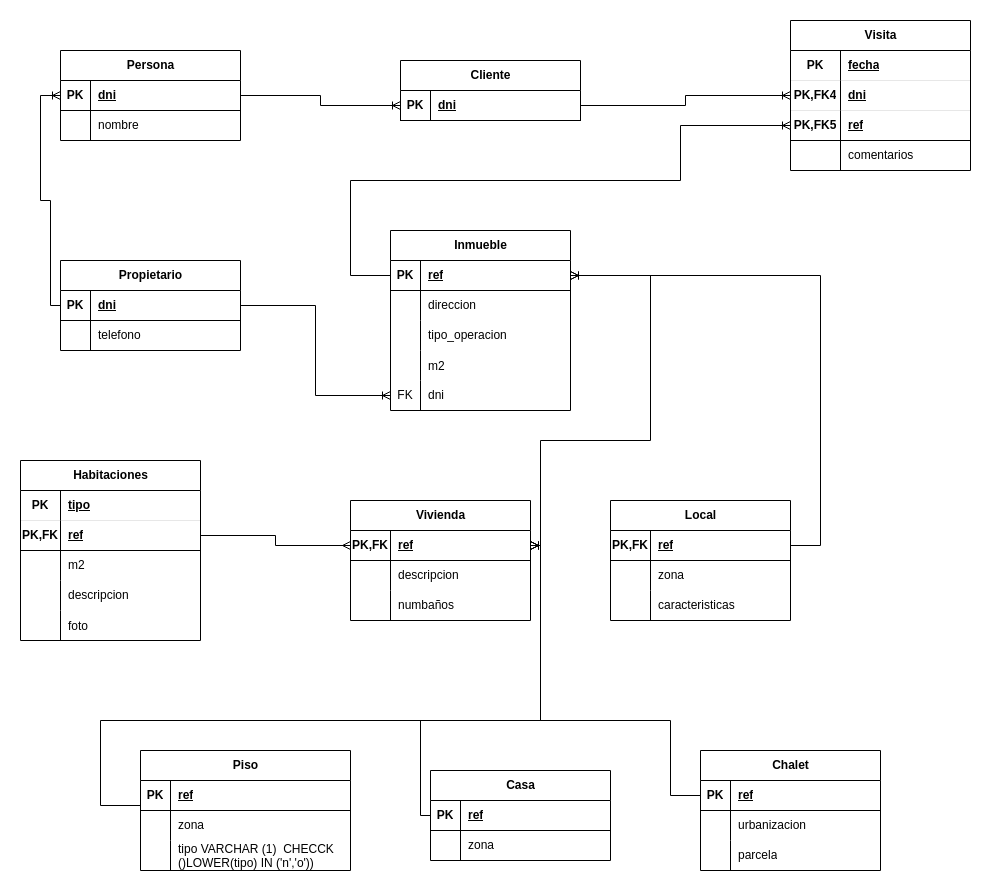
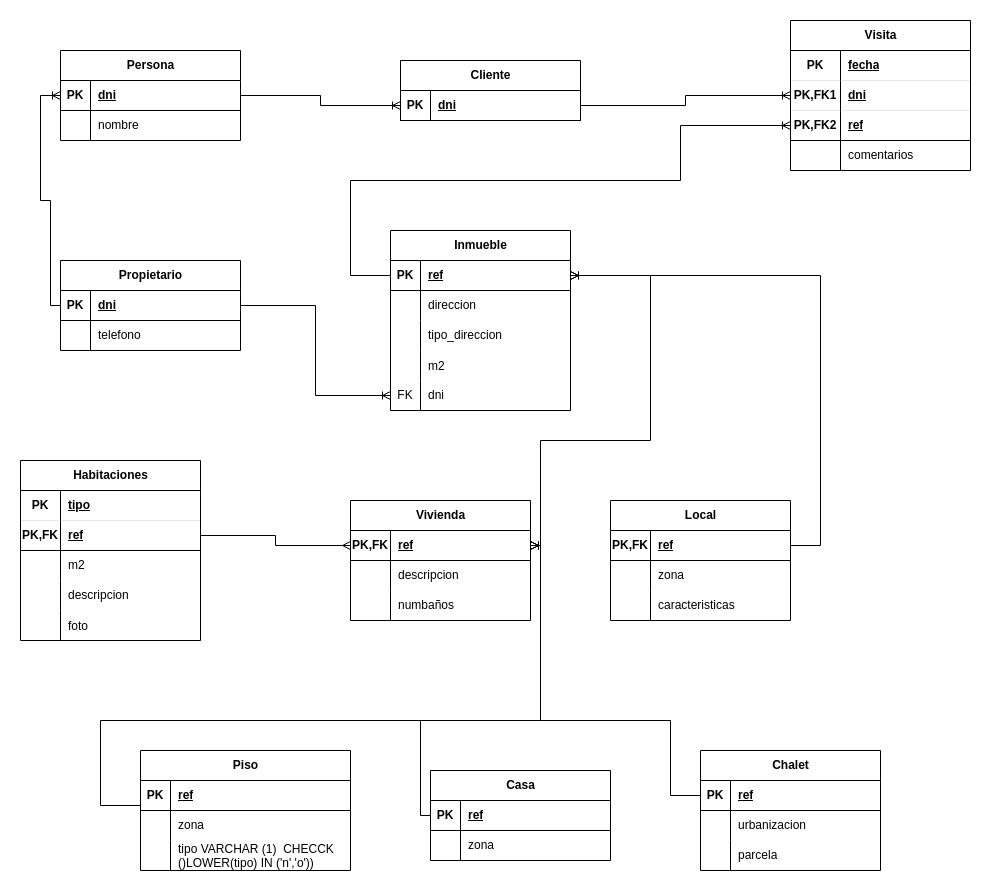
(816, 96) -> (816, 96)
(816, 126) -> (816, 126)
(472, 336) -> (471, 336)
